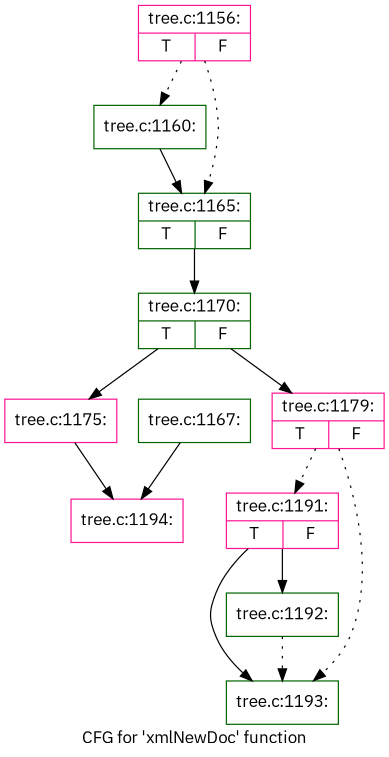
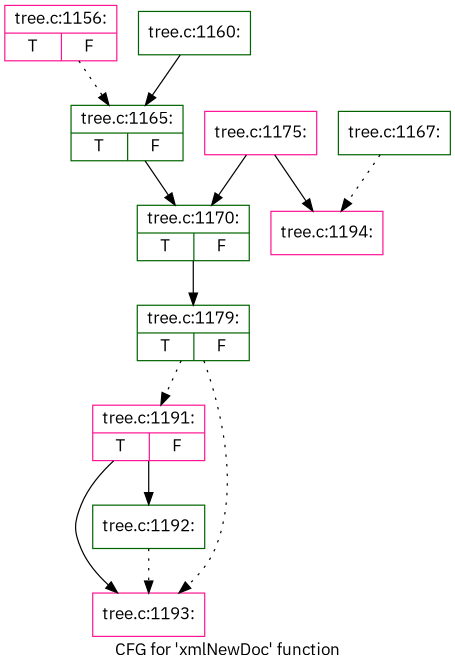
(173, 78) -> none
(129, 370) -> (233, 175)
(328, 421) -> (193, 333)
(164, 466) -> (364, 178)
(282, 703) -> (149, 615)
